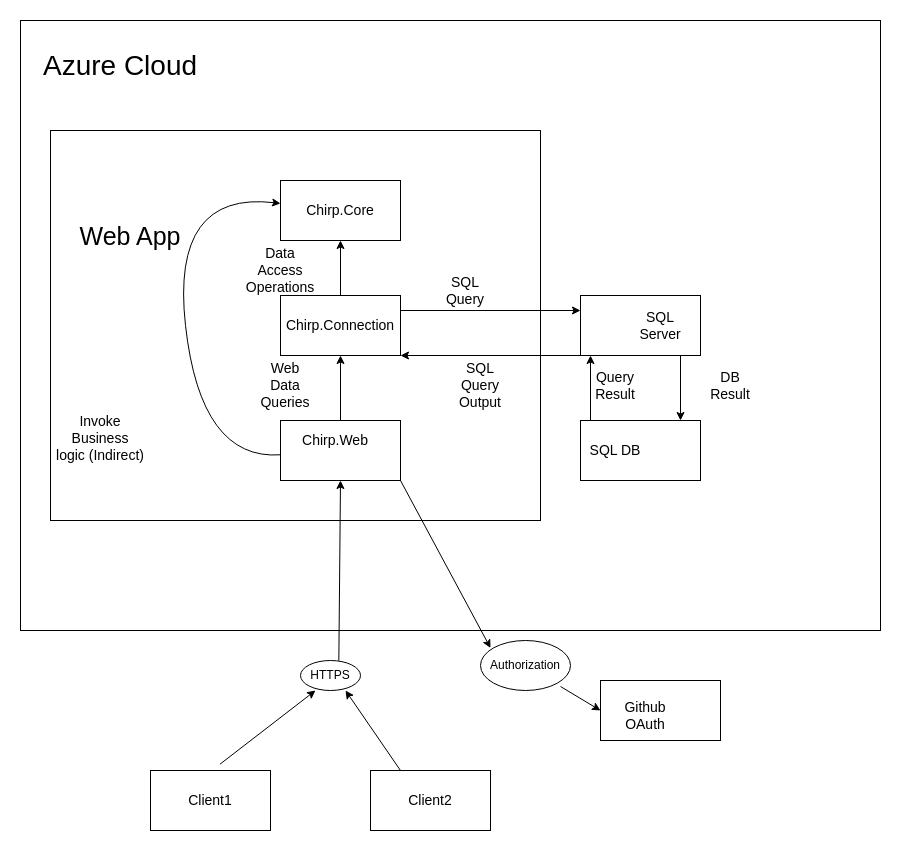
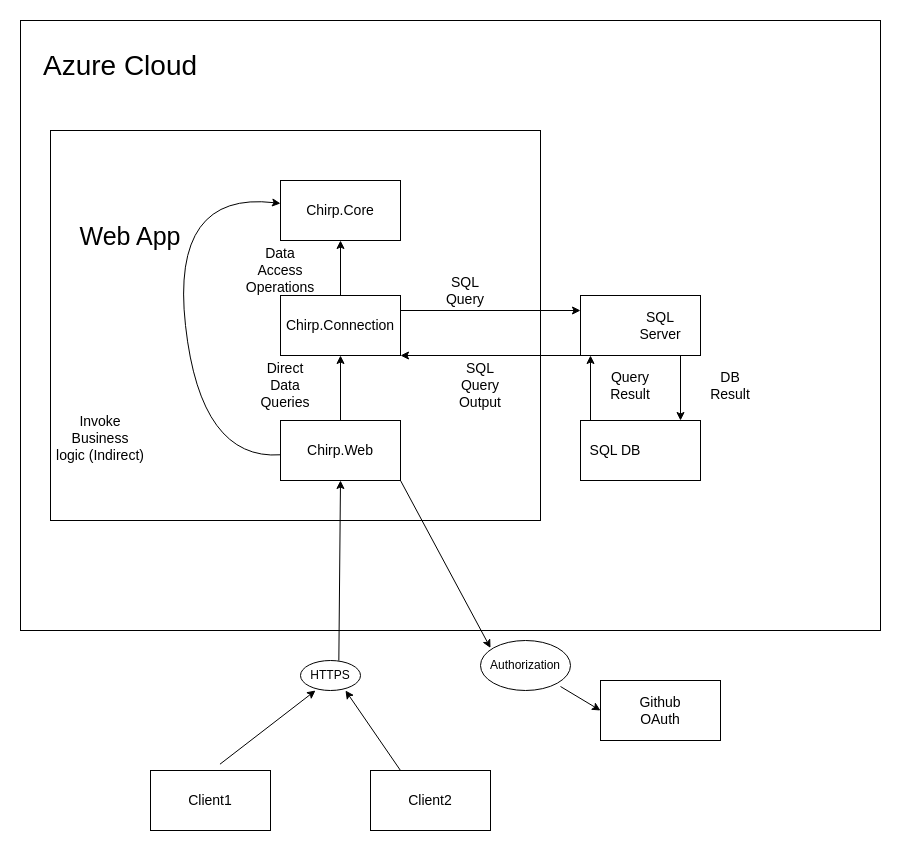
(286, 386) -> (286, 386)
(616, 386) -> (631, 386)
(336, 441) -> (341, 451)
(646, 716) -> (661, 711)
